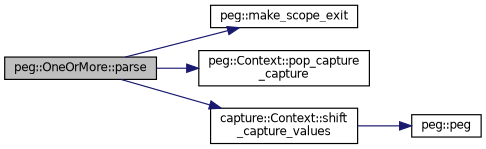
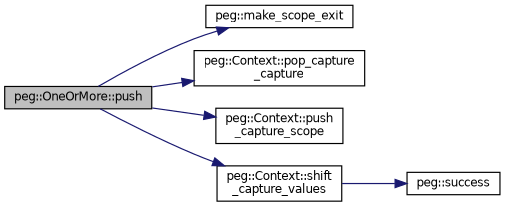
(81, 68) -> (78, 98)
none -> (279, 126)
(284, 126) -> (279, 184)
(446, 126) -> (453, 184)
